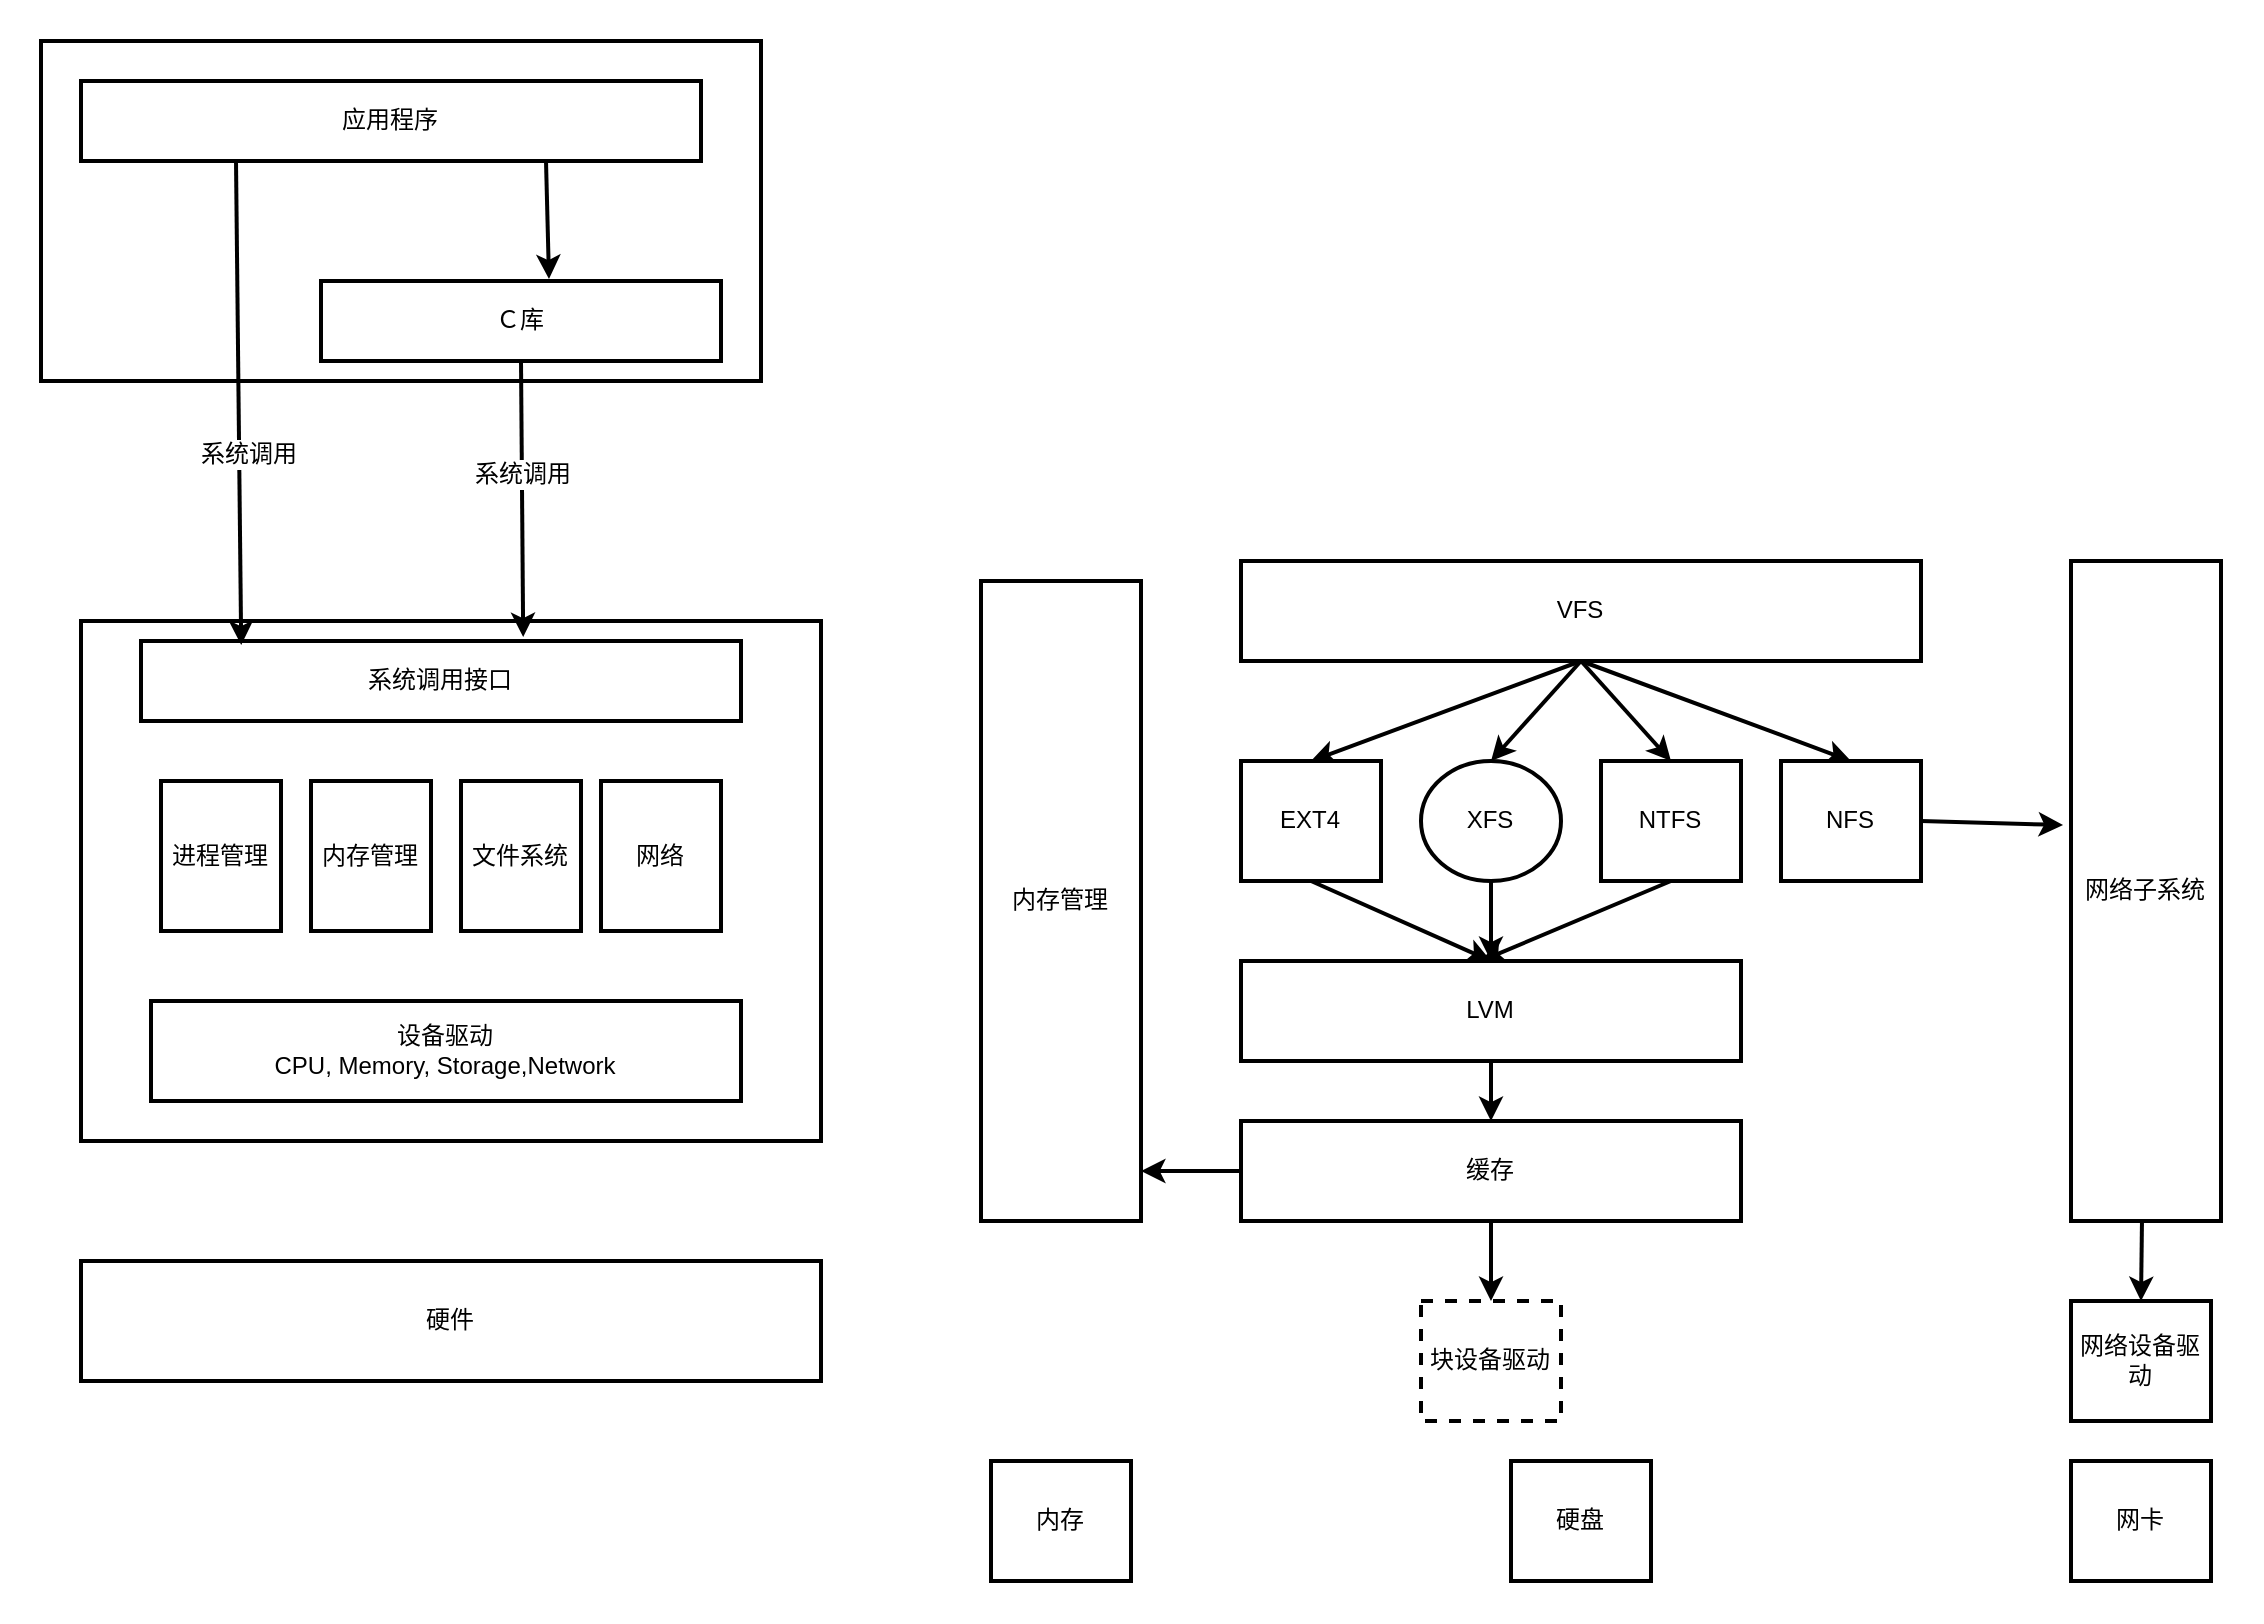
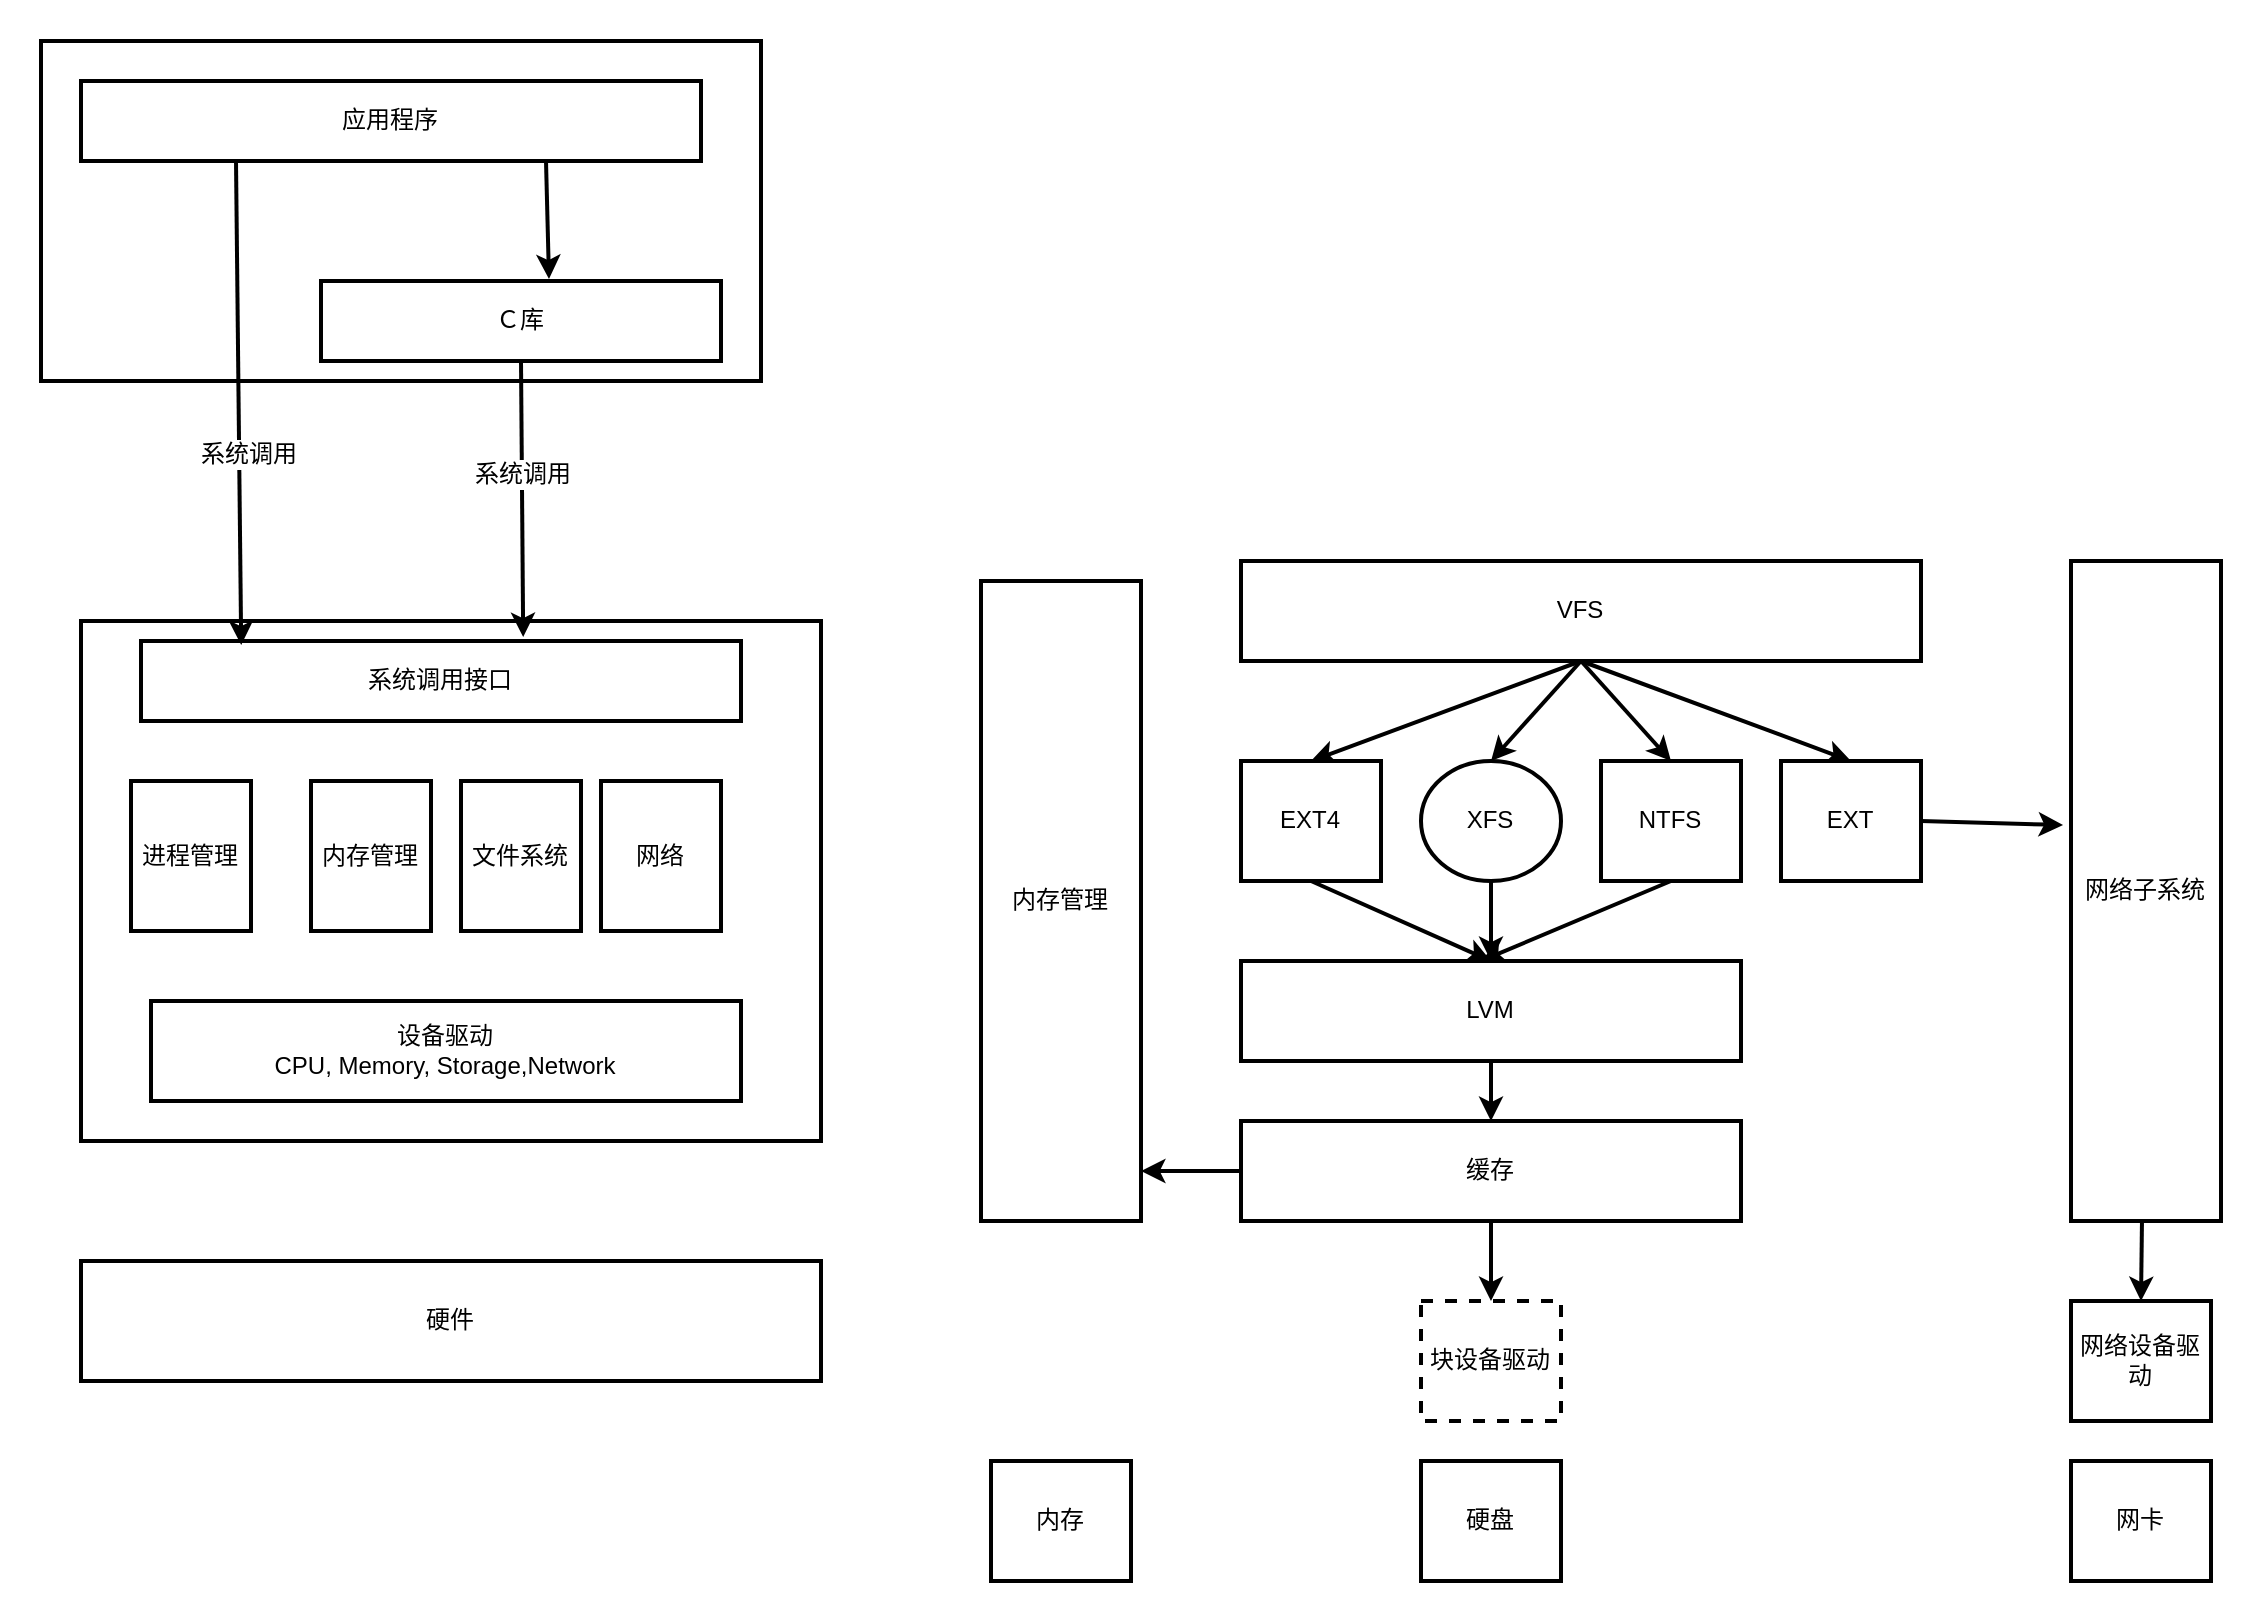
(1851, 821) -> (1851, 821)
(221, 856) -> (191, 856)
(1581, 1521) -> (1491, 1521)
